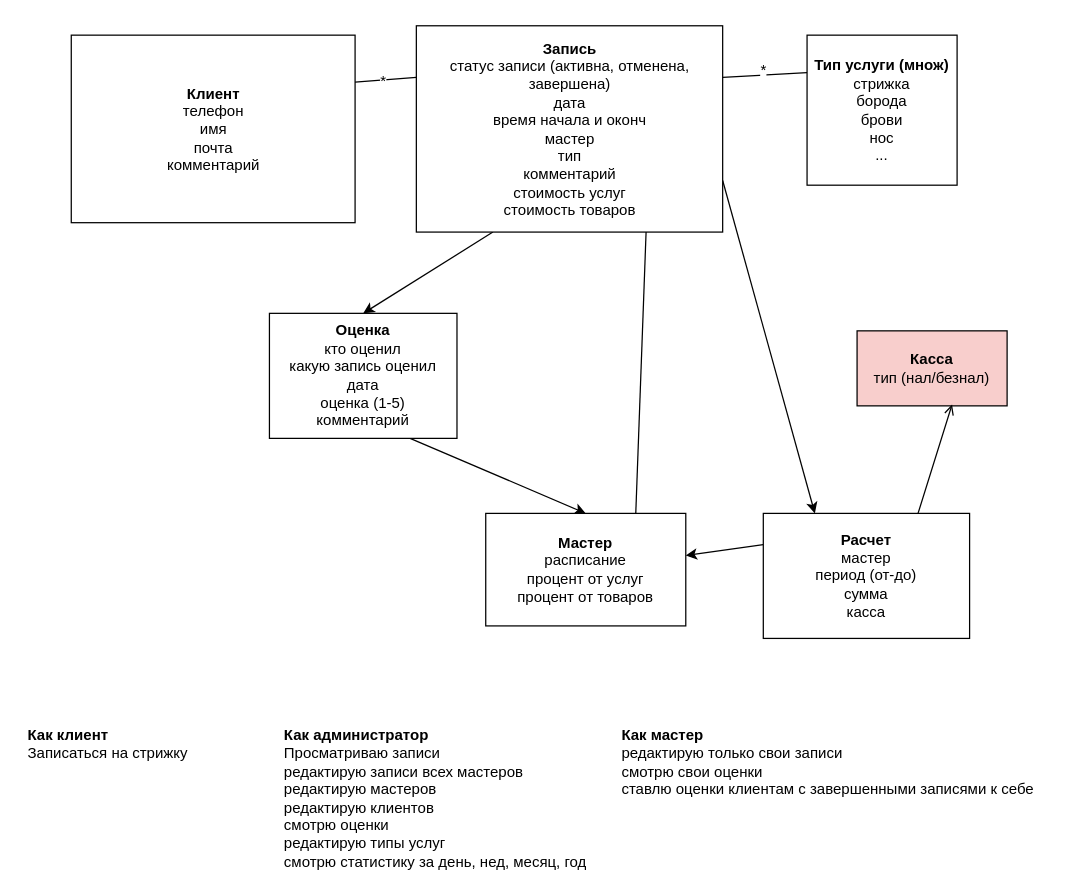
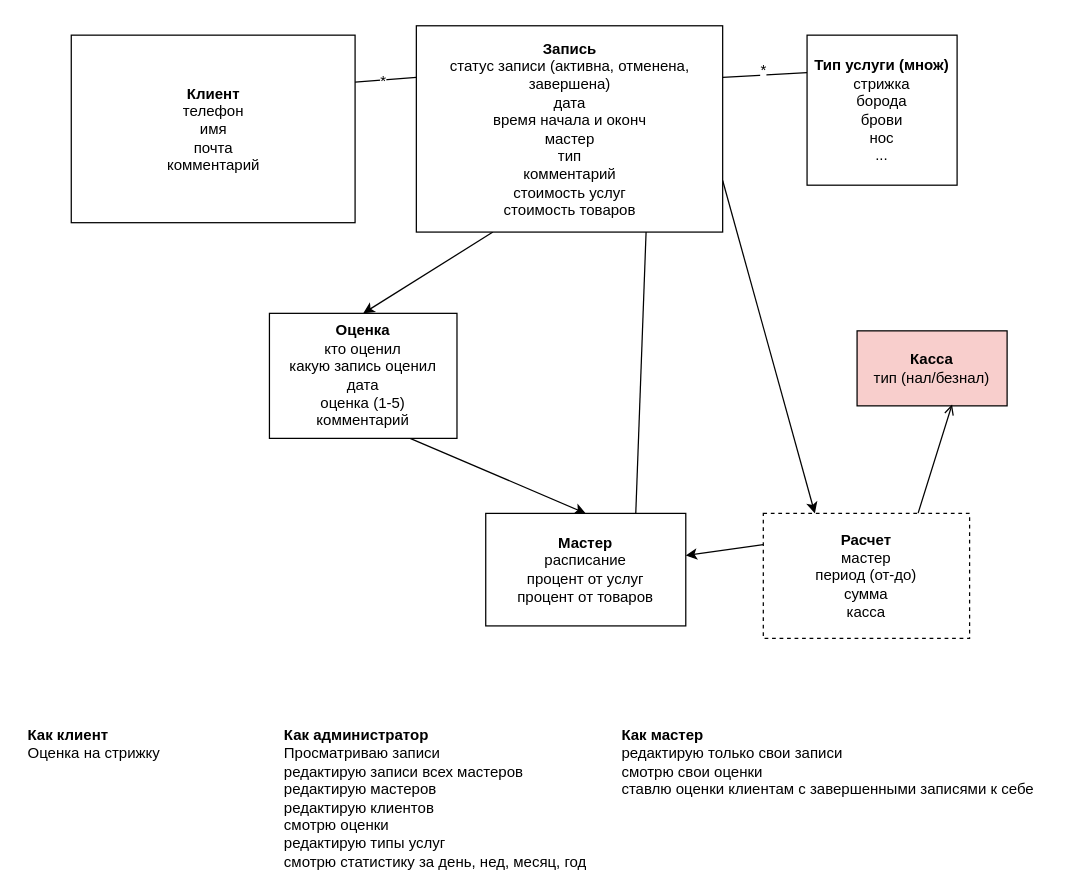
(866, 576) -> (866, 576)
(112, 745) -> (96, 745)
